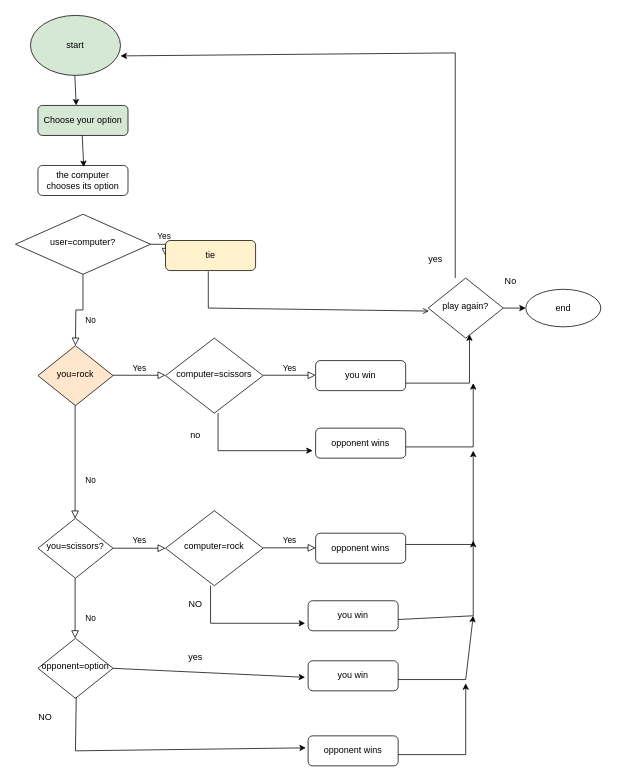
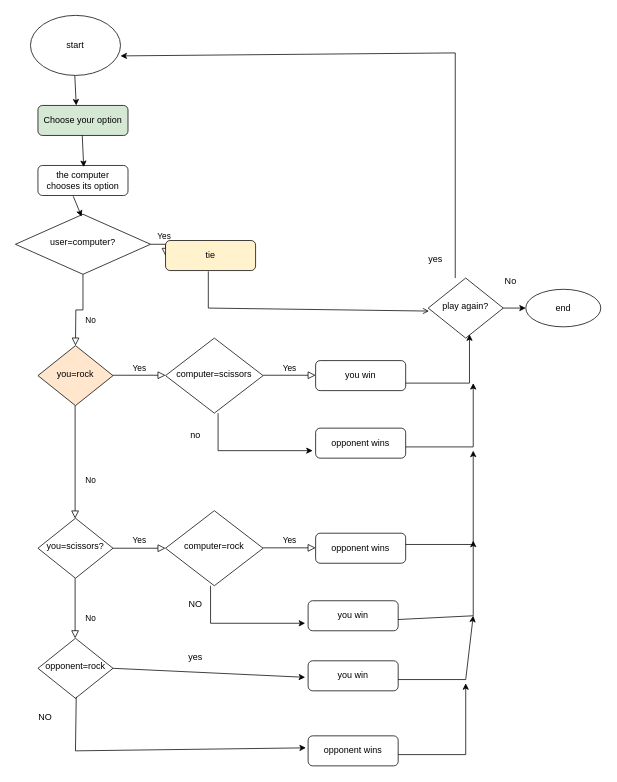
(75, 45) -> (75, 45)
none -> (76, 204)
(75, 666) -> (75, 666)
